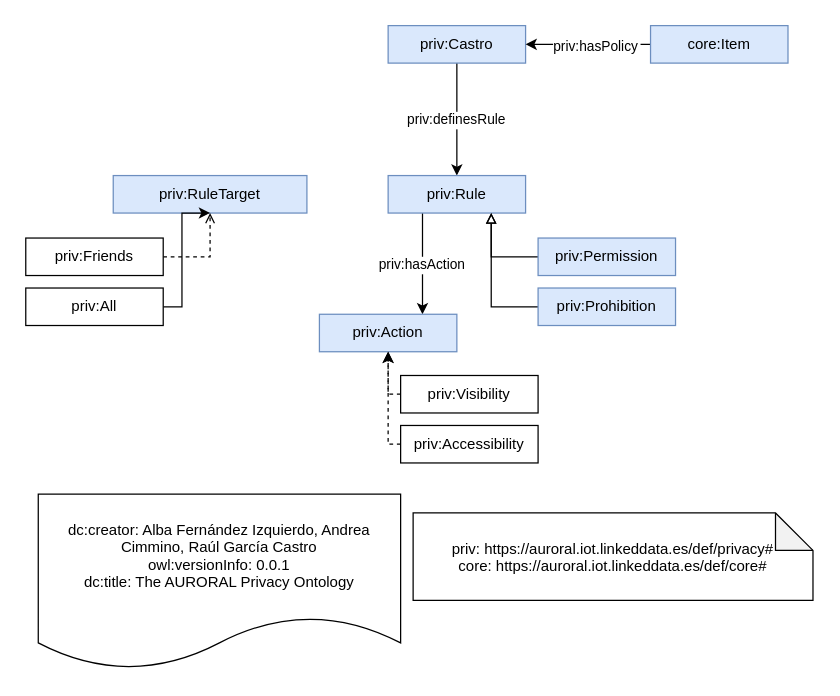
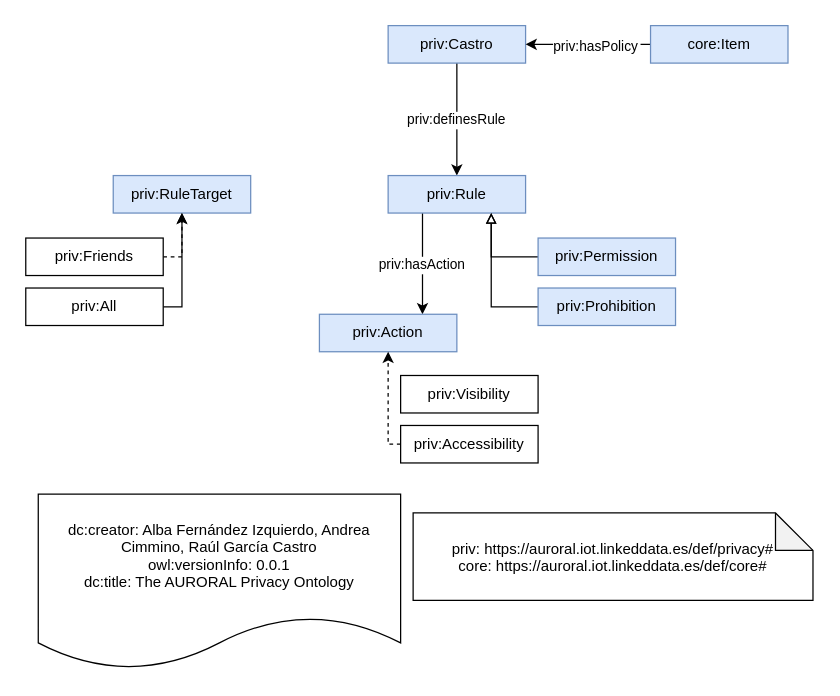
(210, 194) -> (182, 194)
(395, 394) -> none
